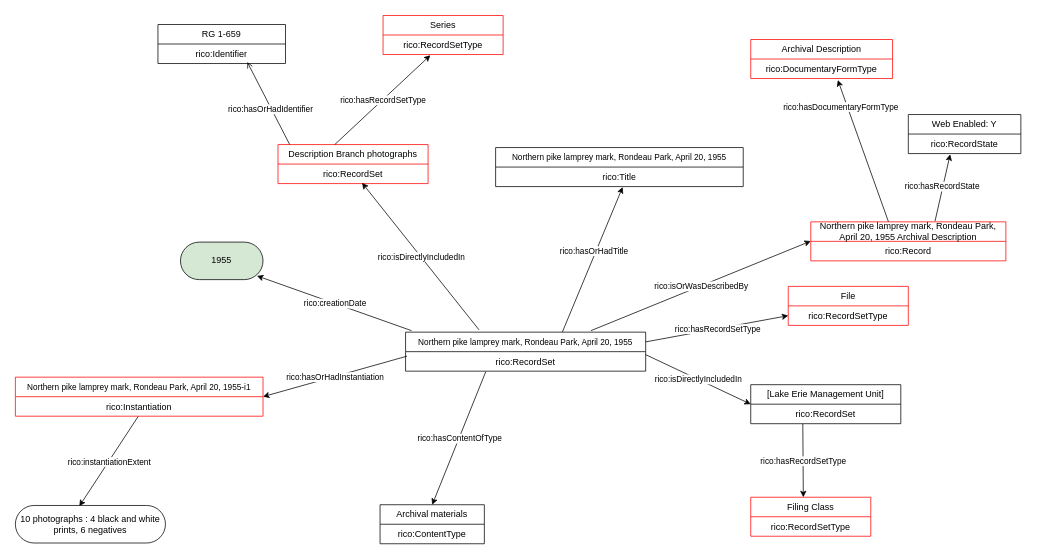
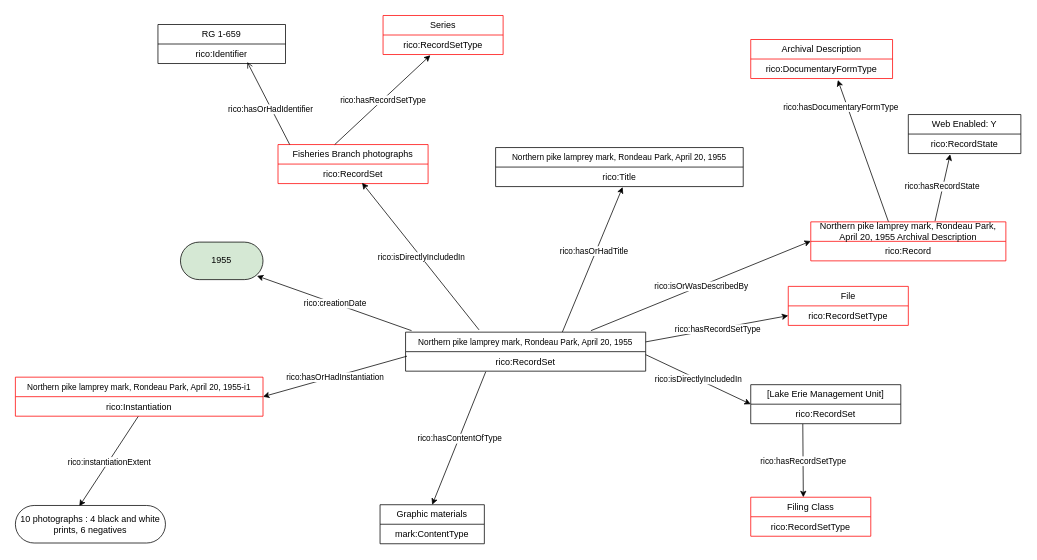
(353, 154) -> (353, 154)
(432, 514) -> (432, 514)
(432, 535) -> (432, 535)
